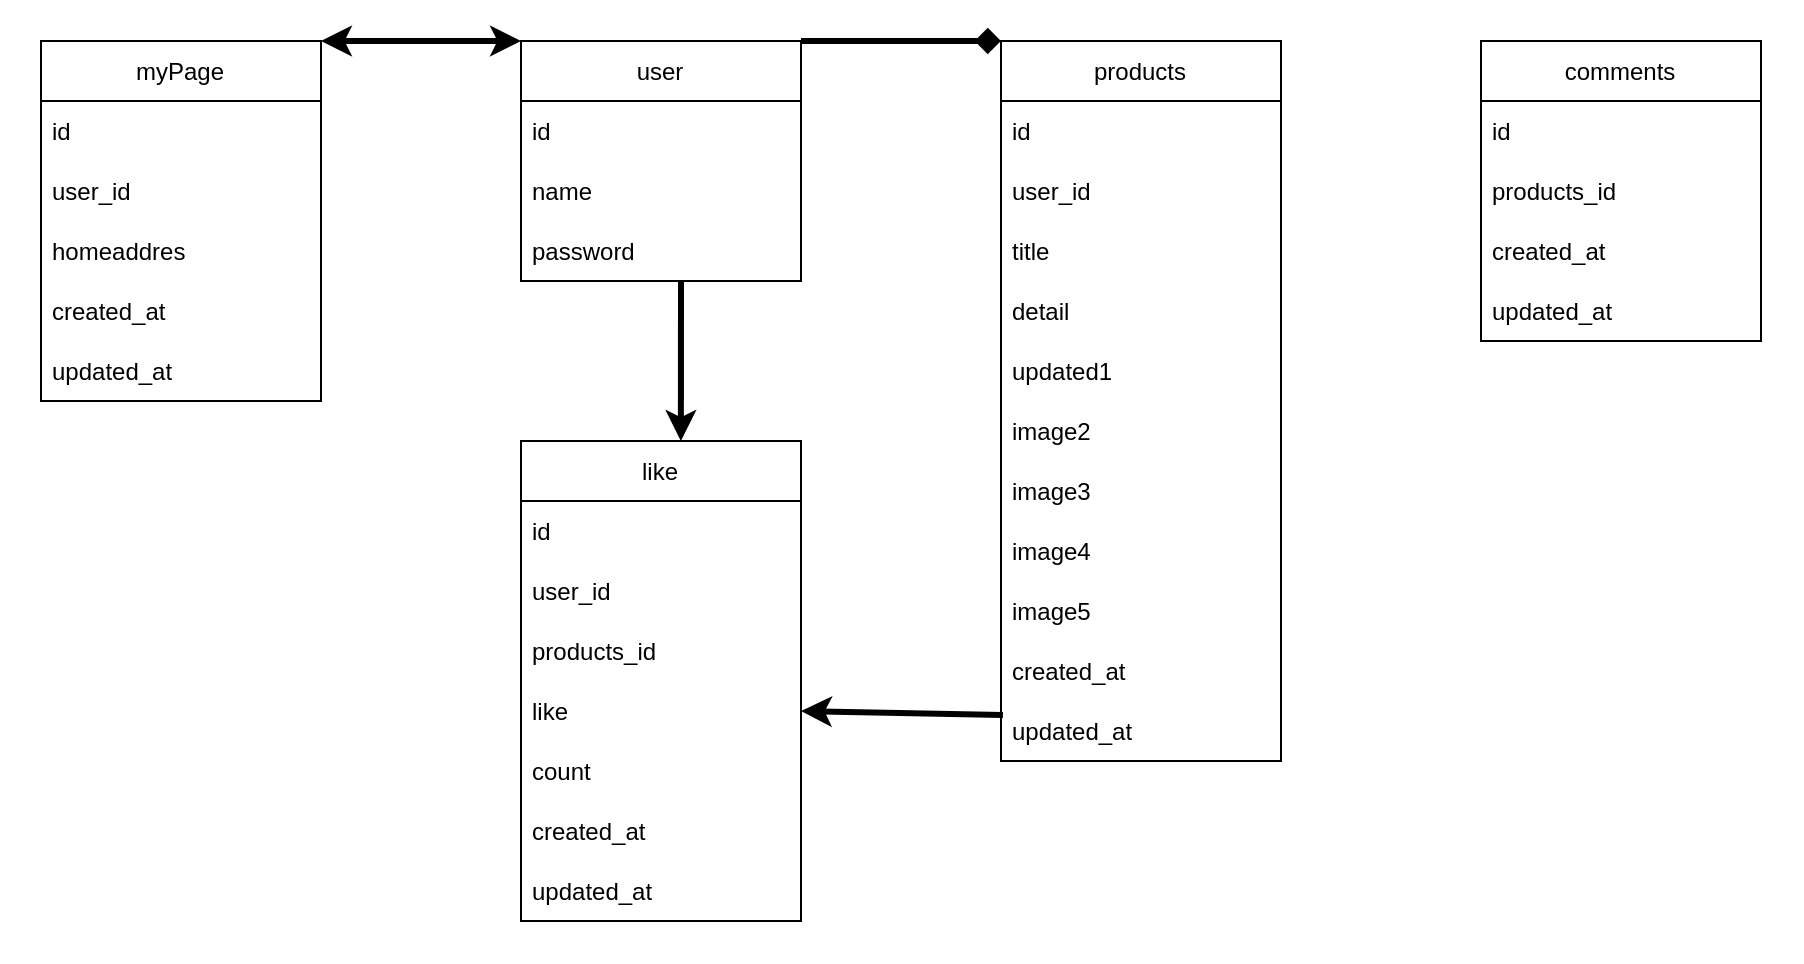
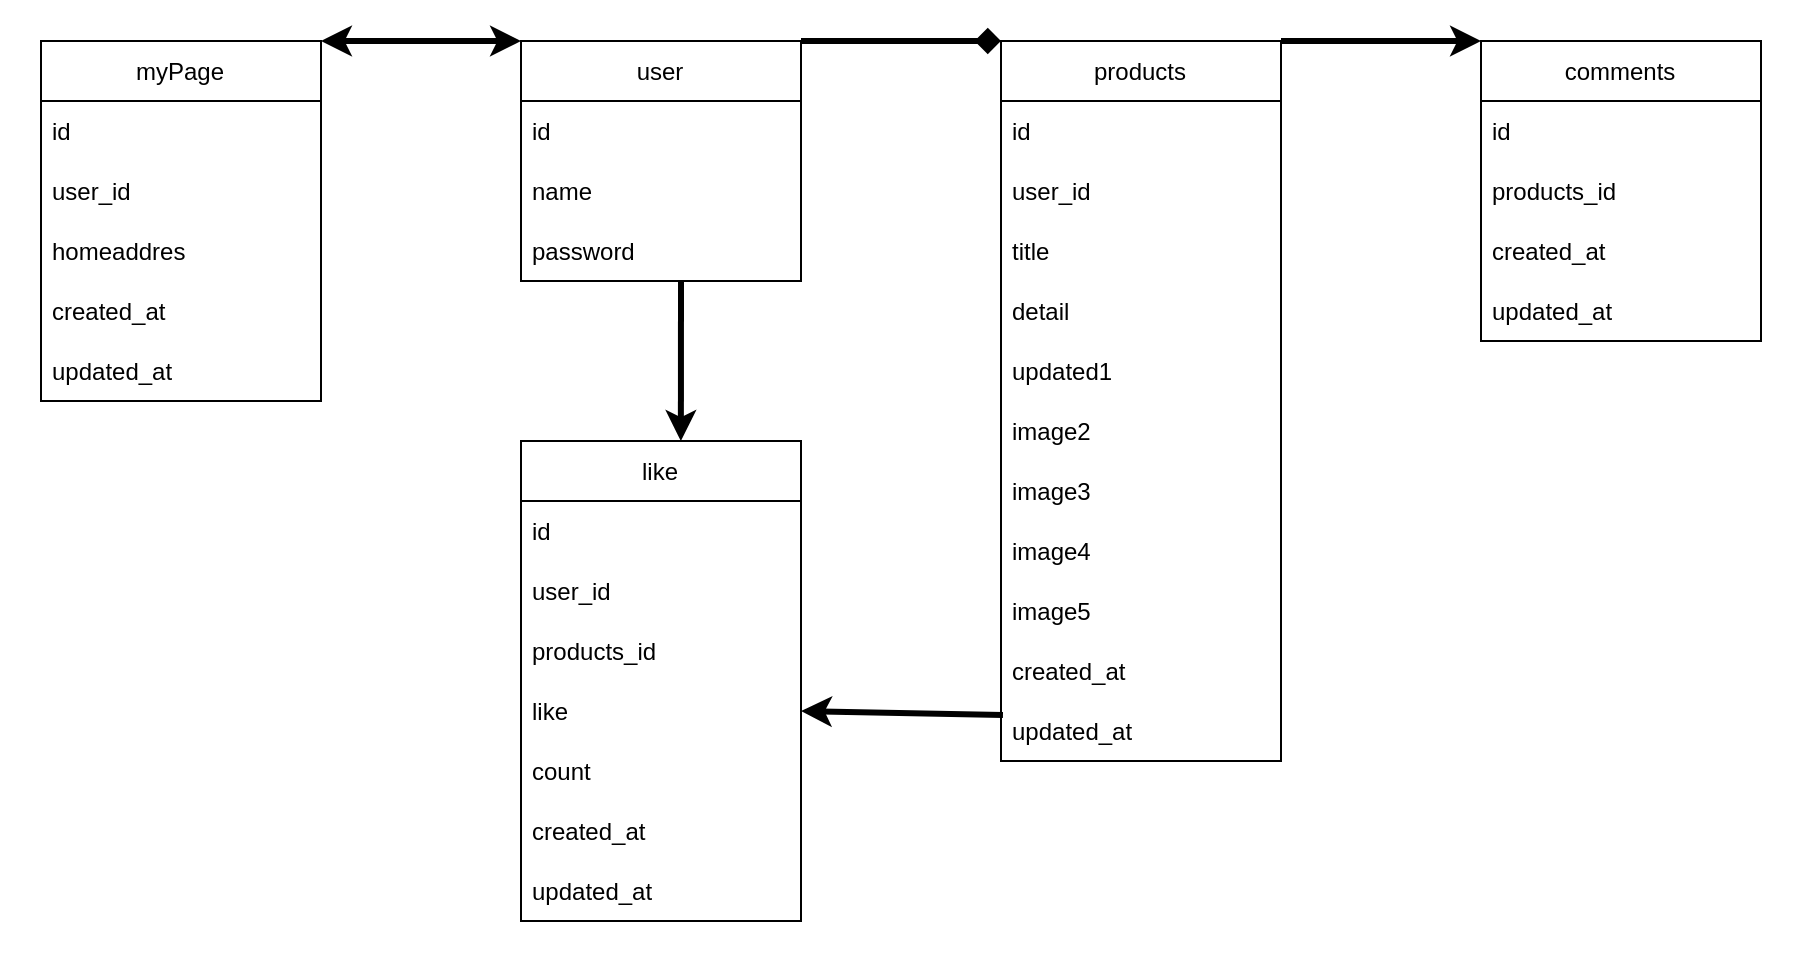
none -> (1370, 41)
